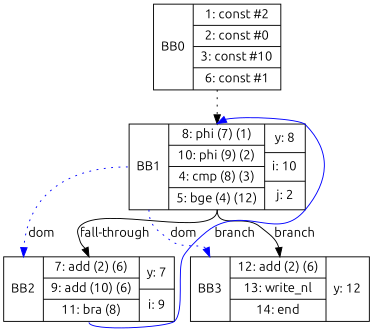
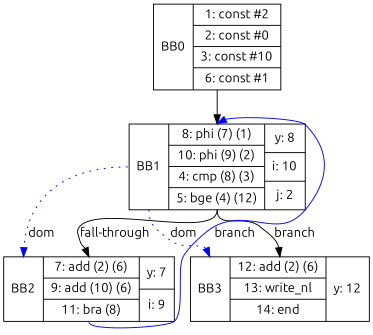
(217, 102) -> (217, 102)
